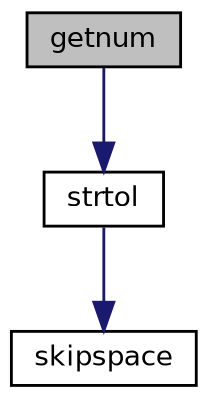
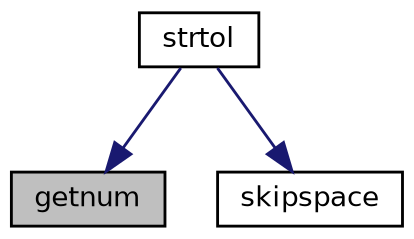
(104, 105) -> (152, 108)
